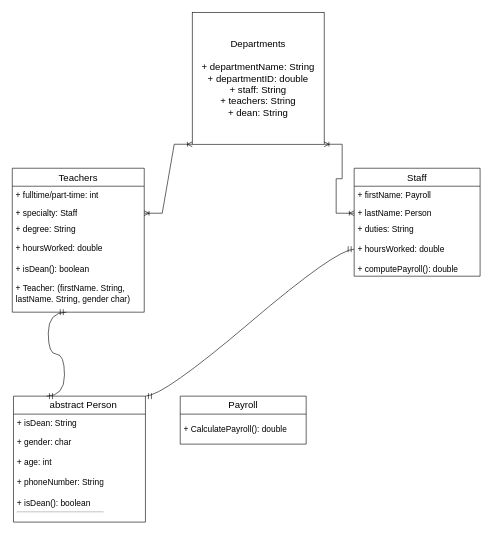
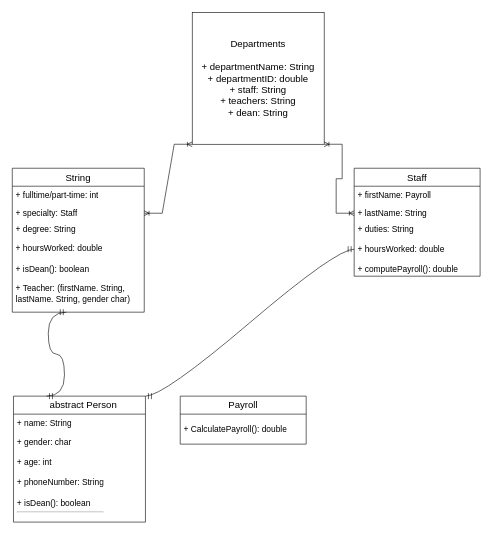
(78, 177) -> (78, 177)
(396, 213) -> (395, 213)
(49, 423) -> (46, 423)
